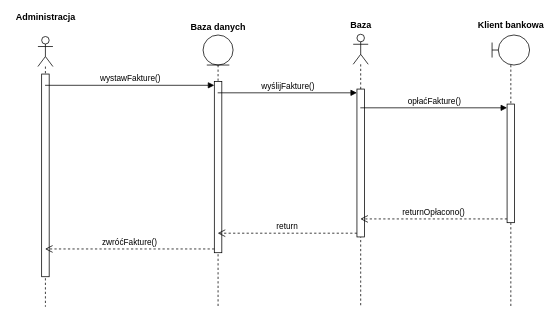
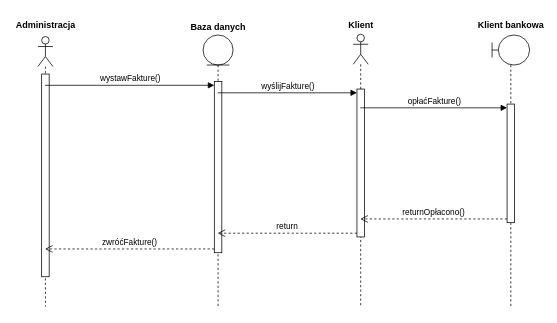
(45, 18) -> (45, 25)
(361, 25) -> (361, 25)
